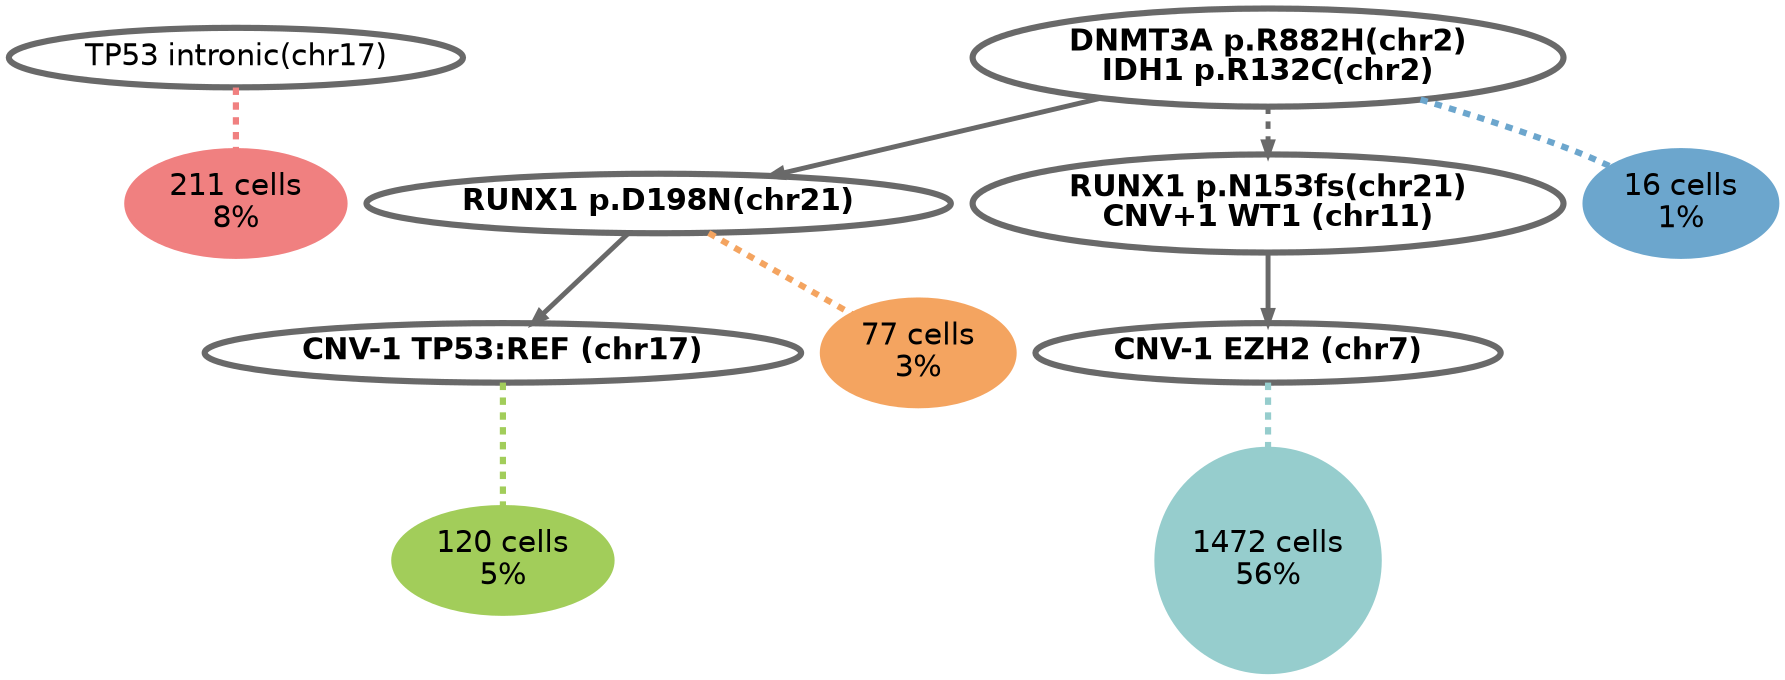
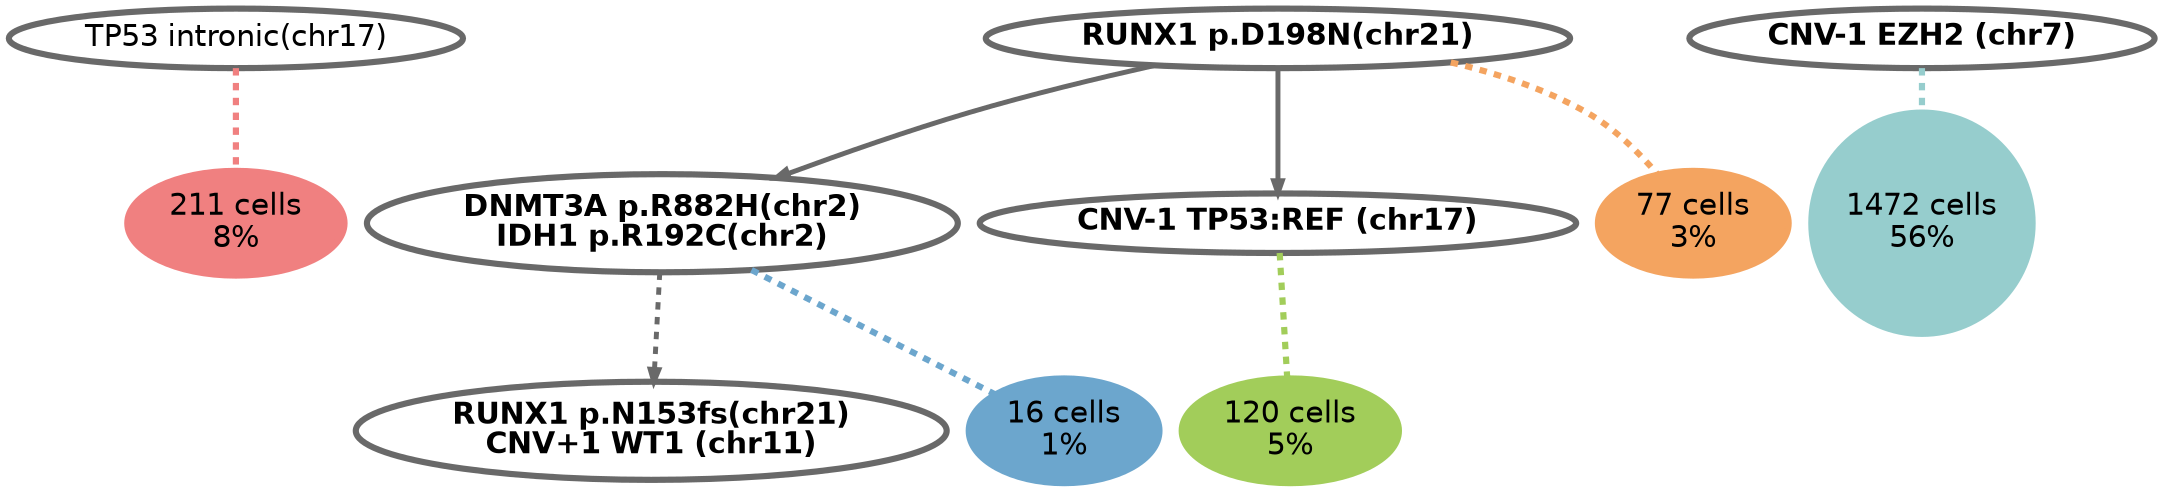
(1268, 71) -> (662, 237)
(942, 136) -> (969, 113)
(1268, 282) -> none
